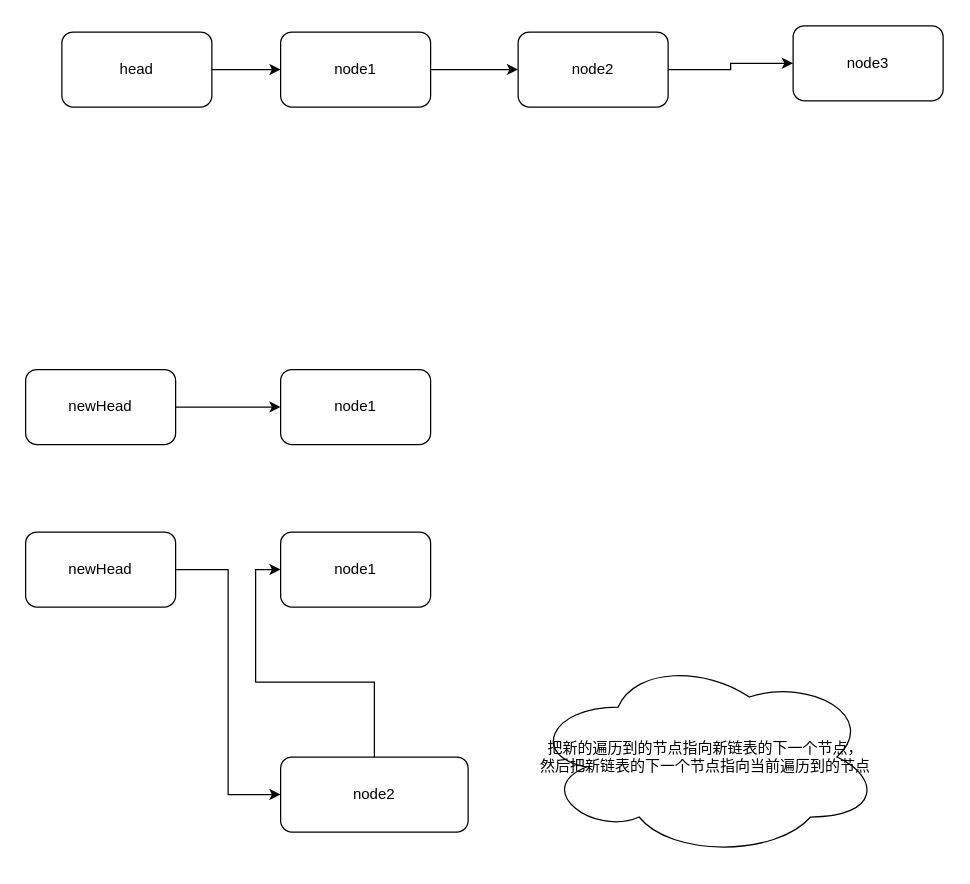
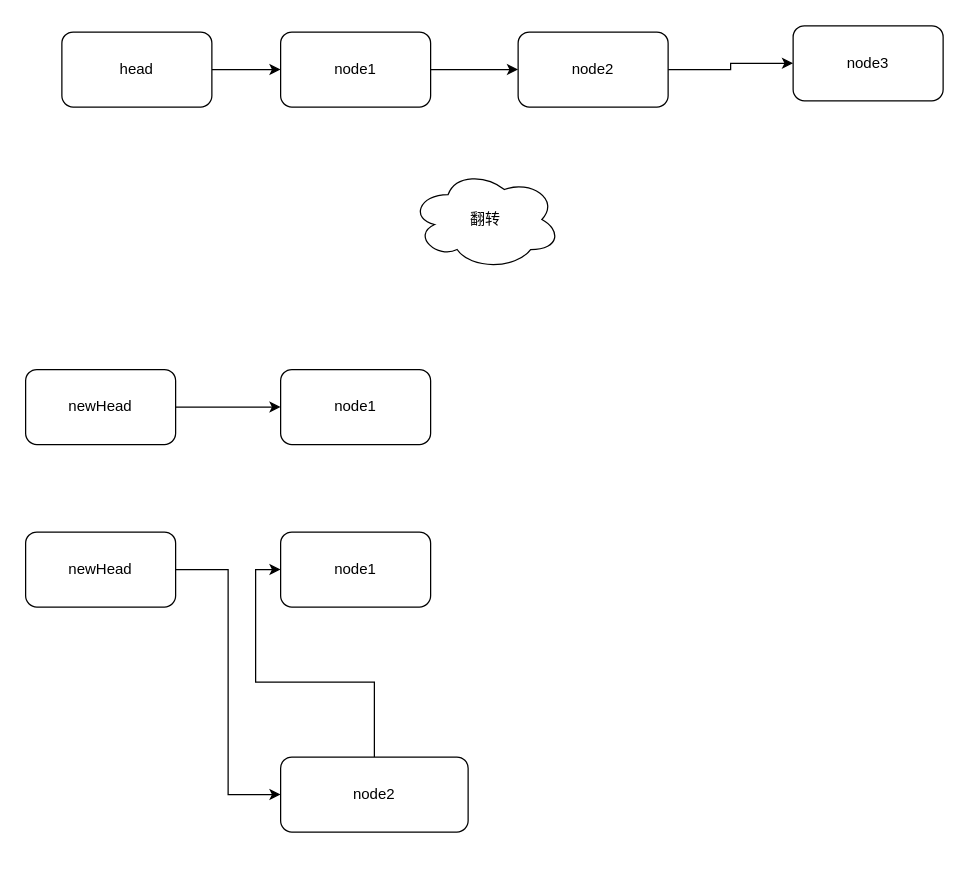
none -> (486, 219)
(706, 757) -> none
